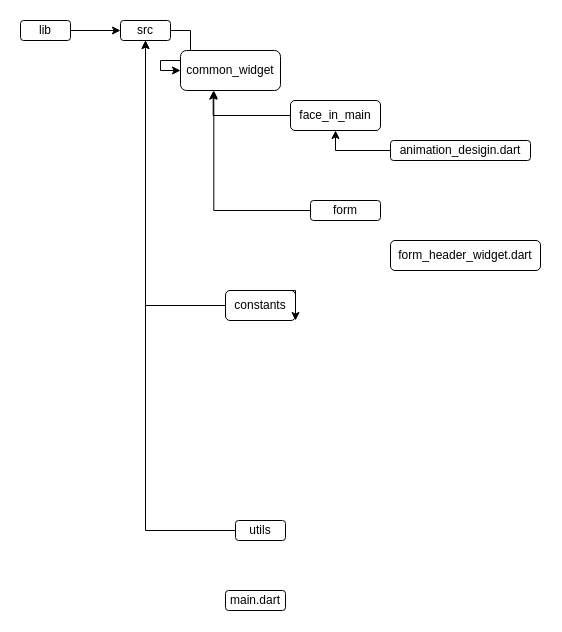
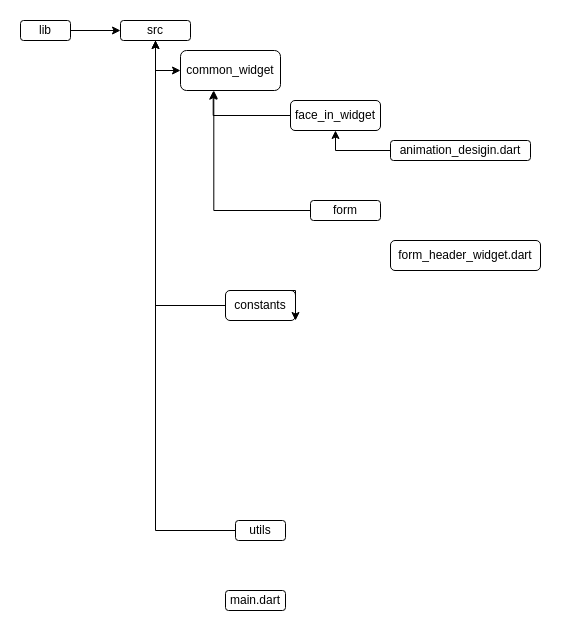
(146, 31) -> (156, 31)
(336, 116) -> (336, 116)
